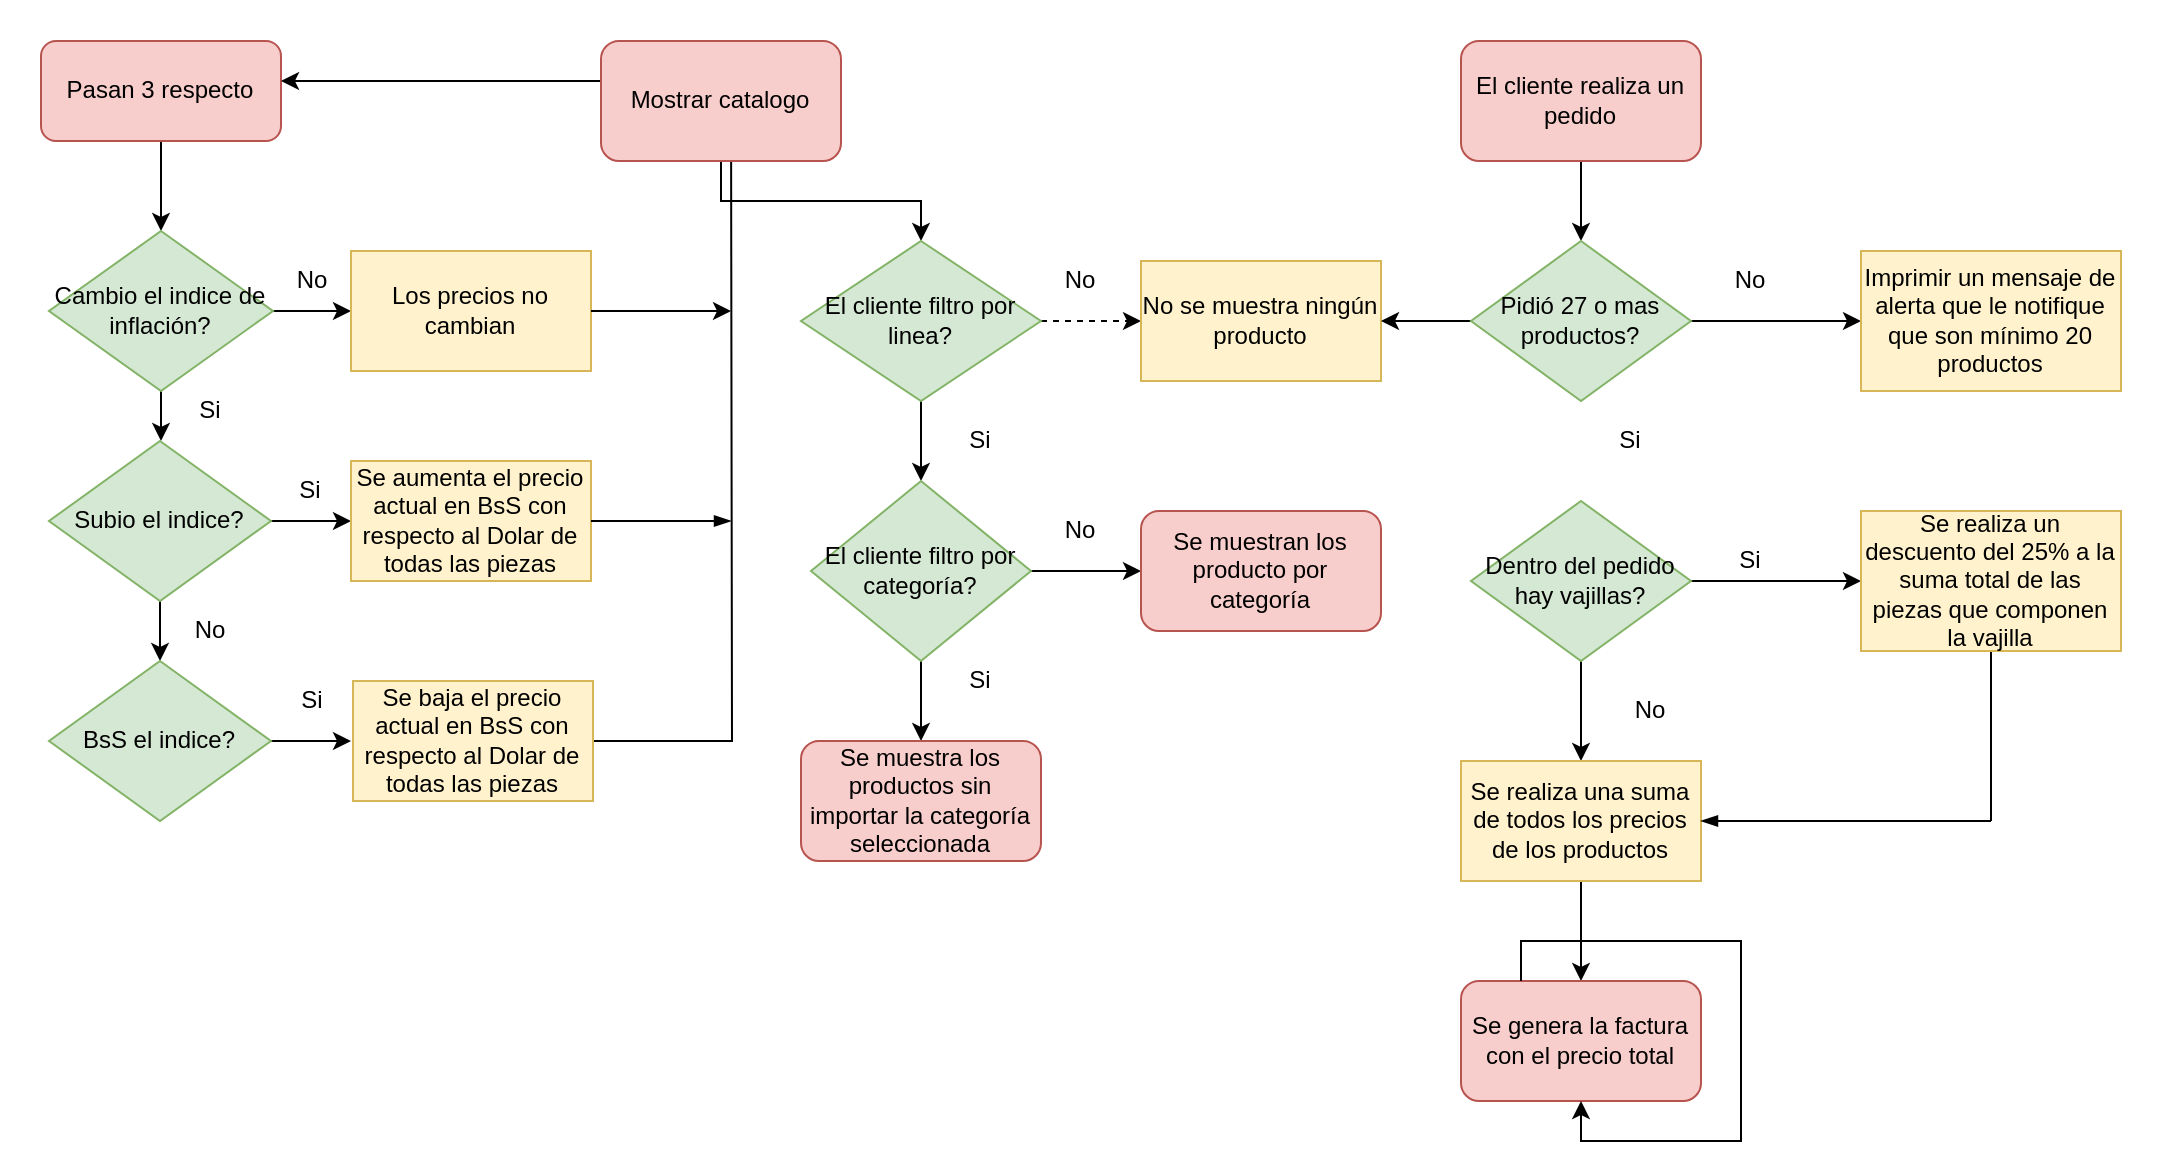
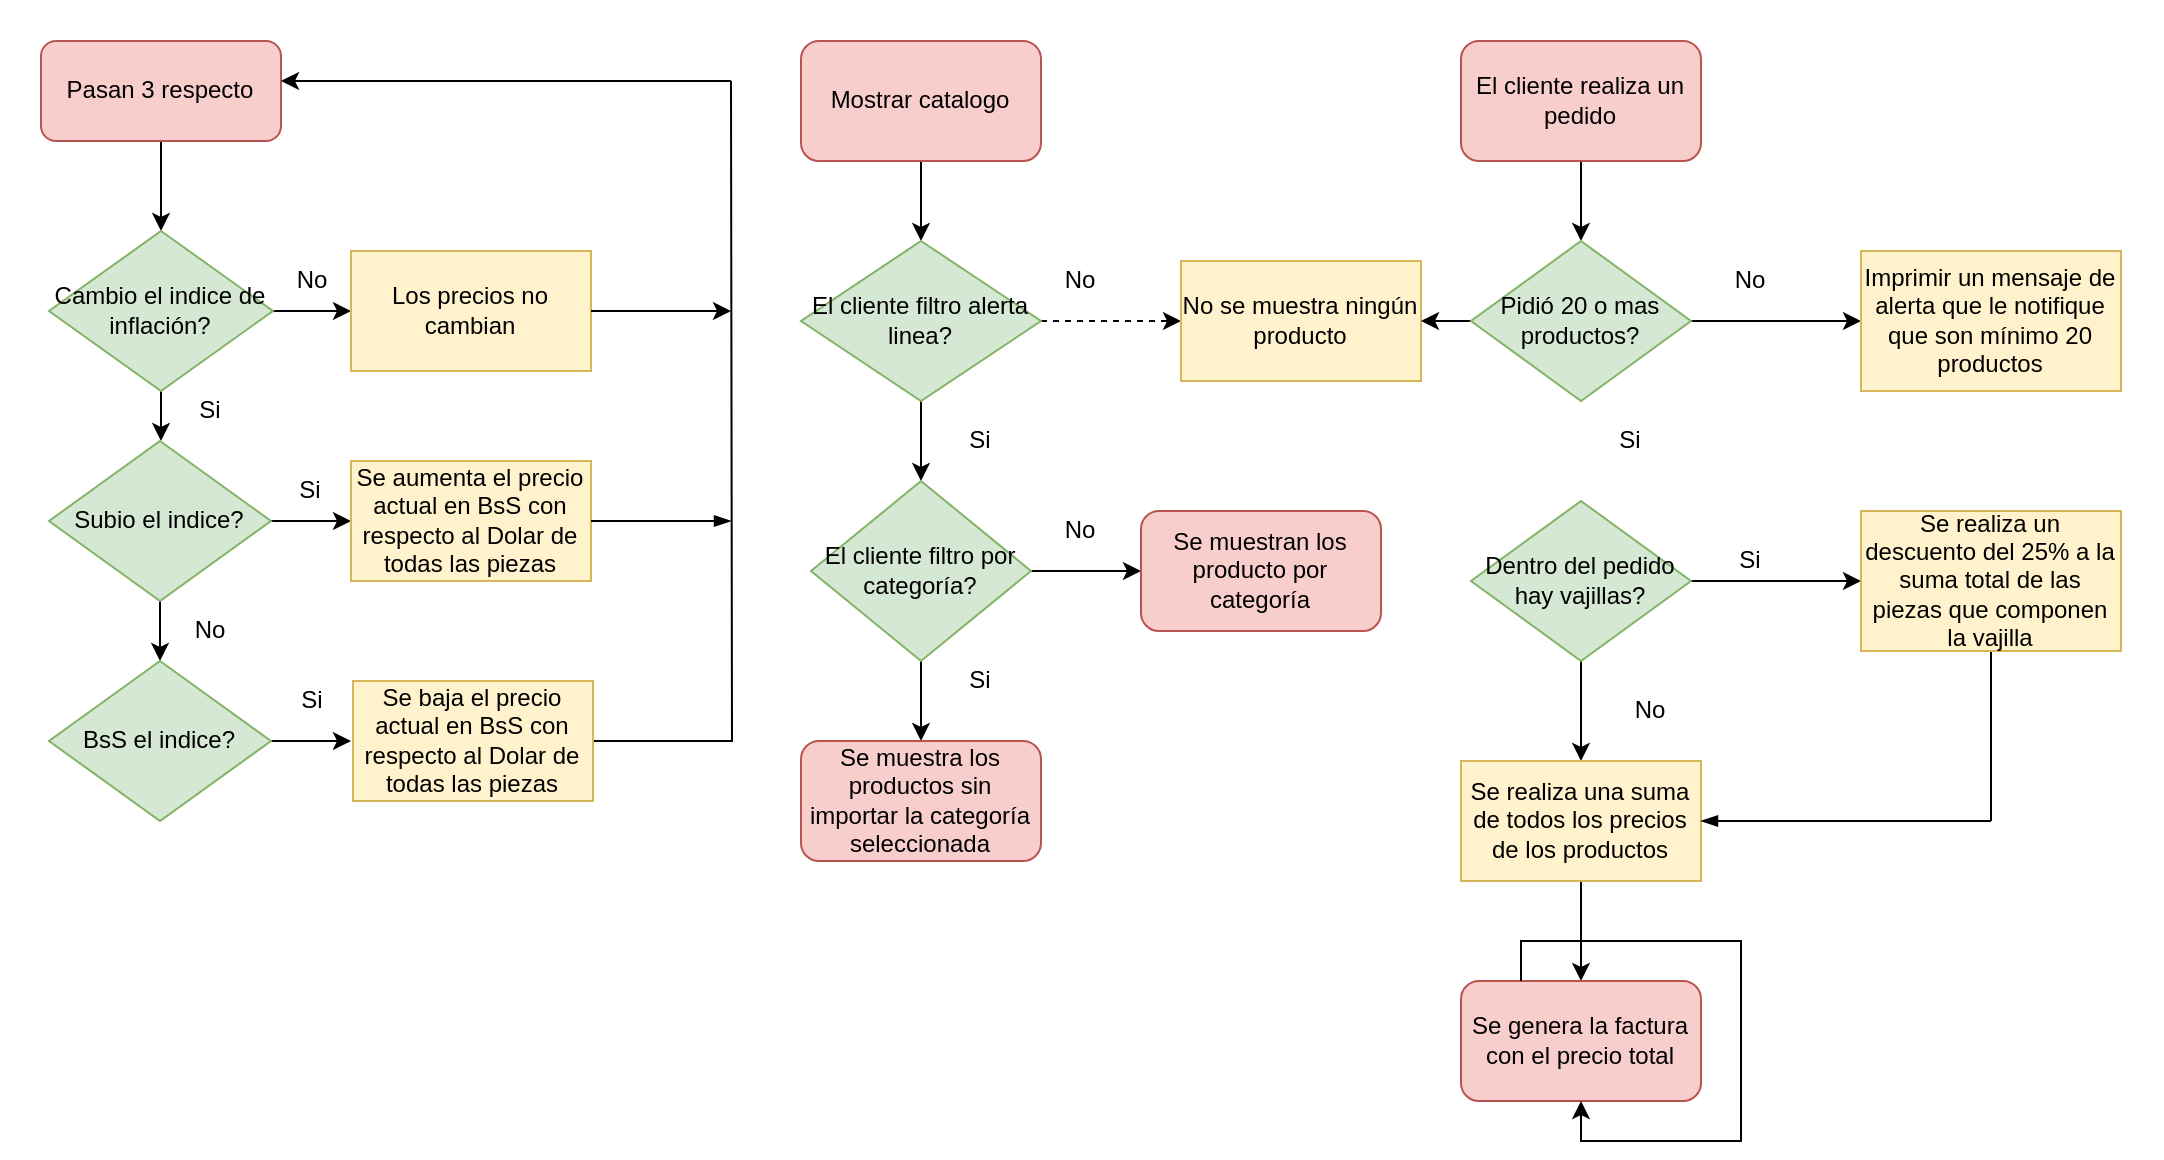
(721, 101) -> (921, 101)
(921, 321) -> (921, 321)
(1261, 321) -> (1301, 321)
(1581, 321) -> (1581, 321)
